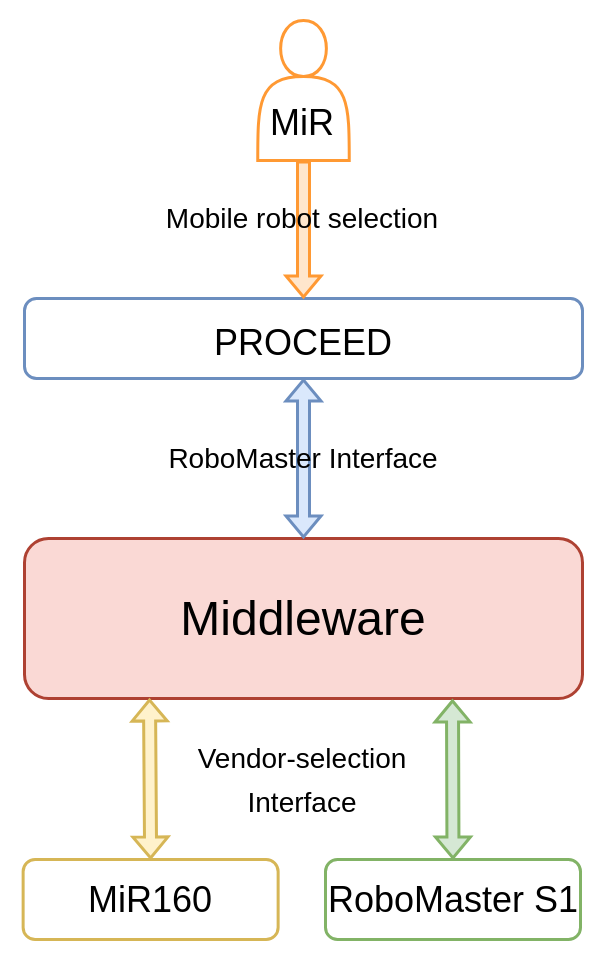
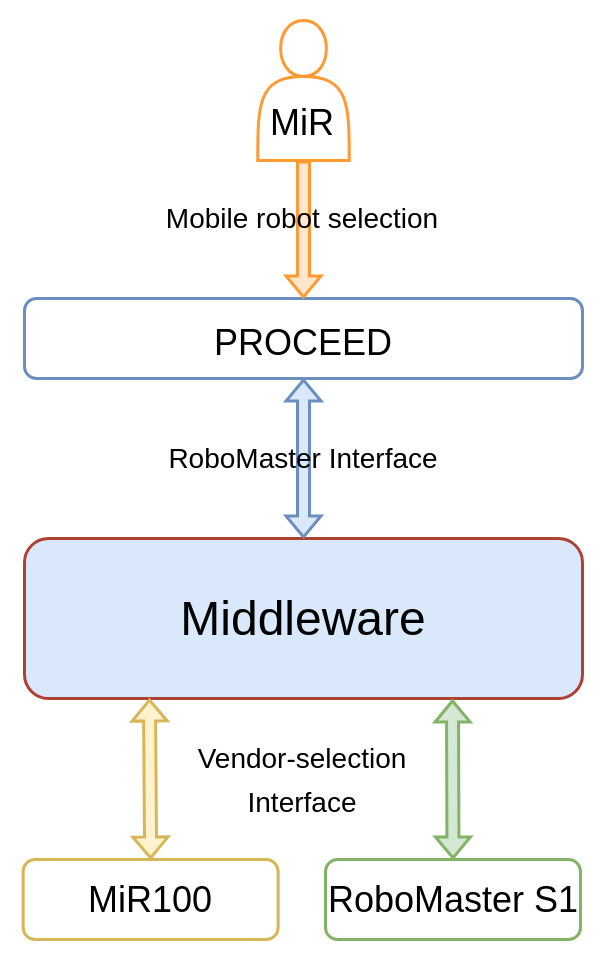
(304, 619) -> (304, 619)
(151, 900) -> (151, 900)
